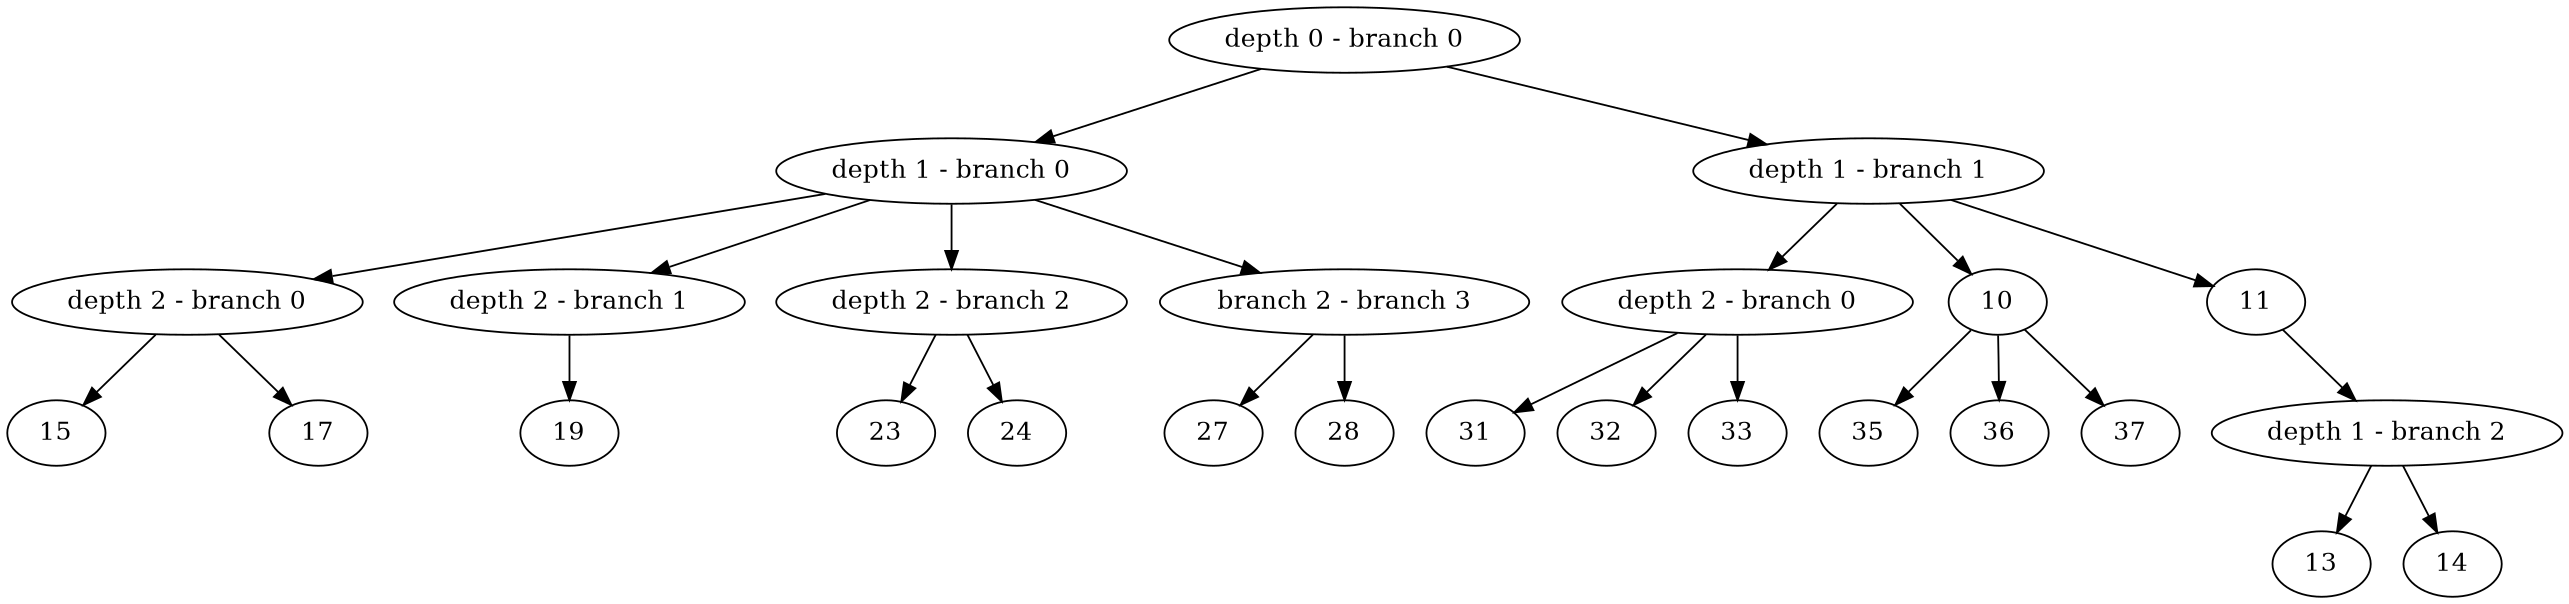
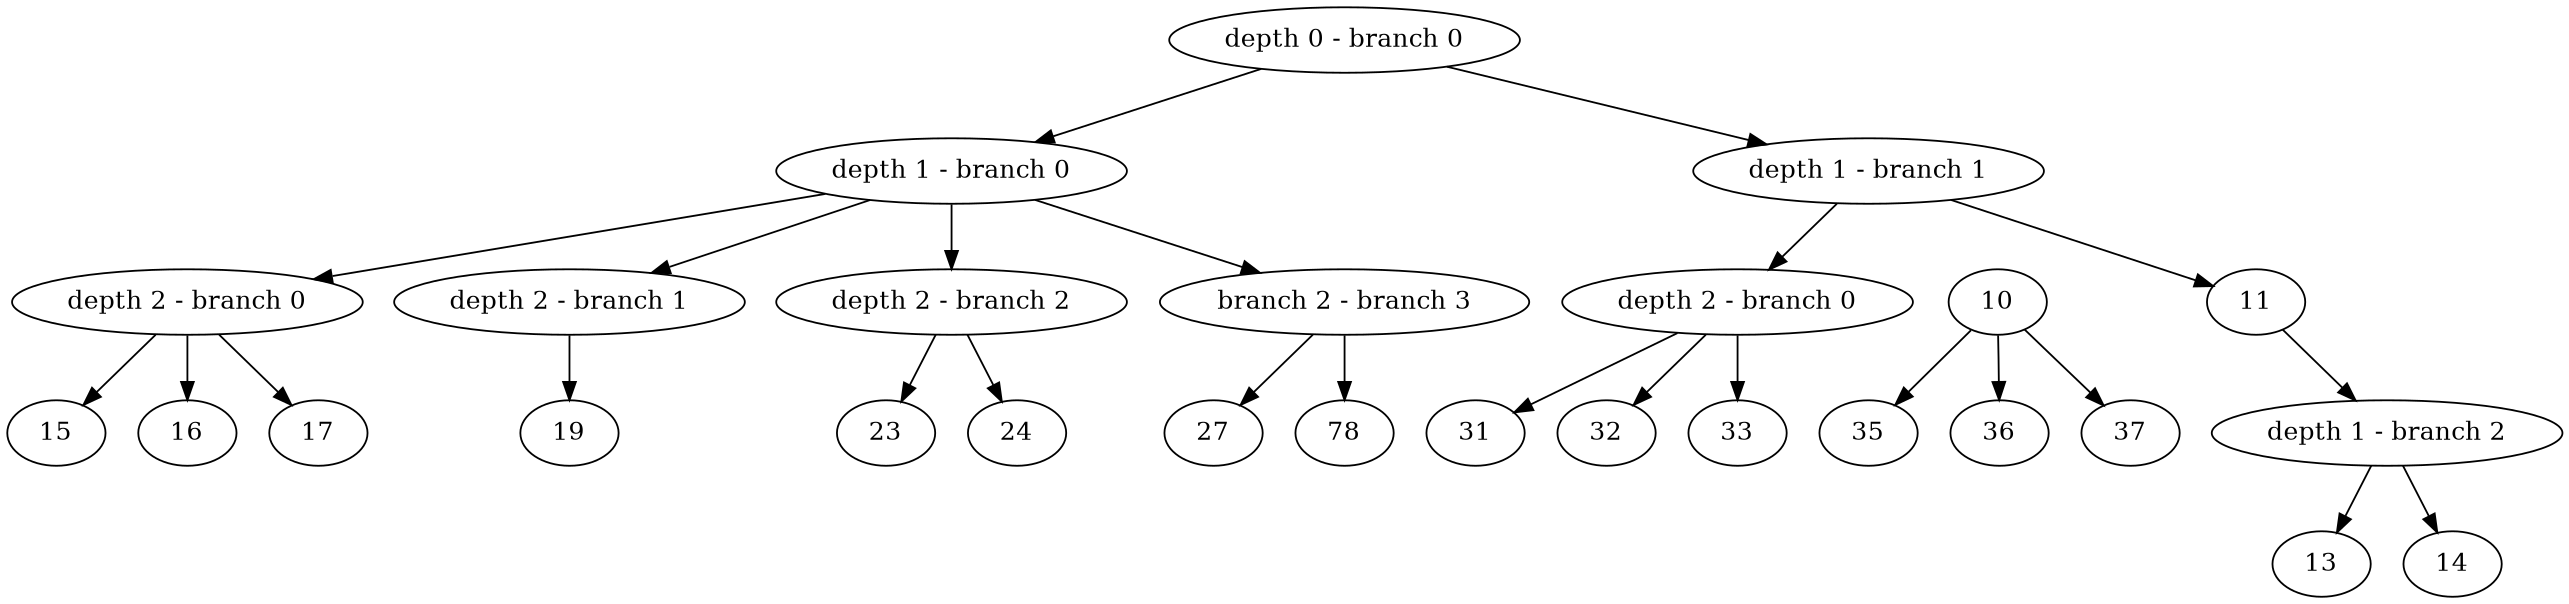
(1929, 232) -> none
none -> (187, 433)
(1345, 433) -> (1345, 433)
